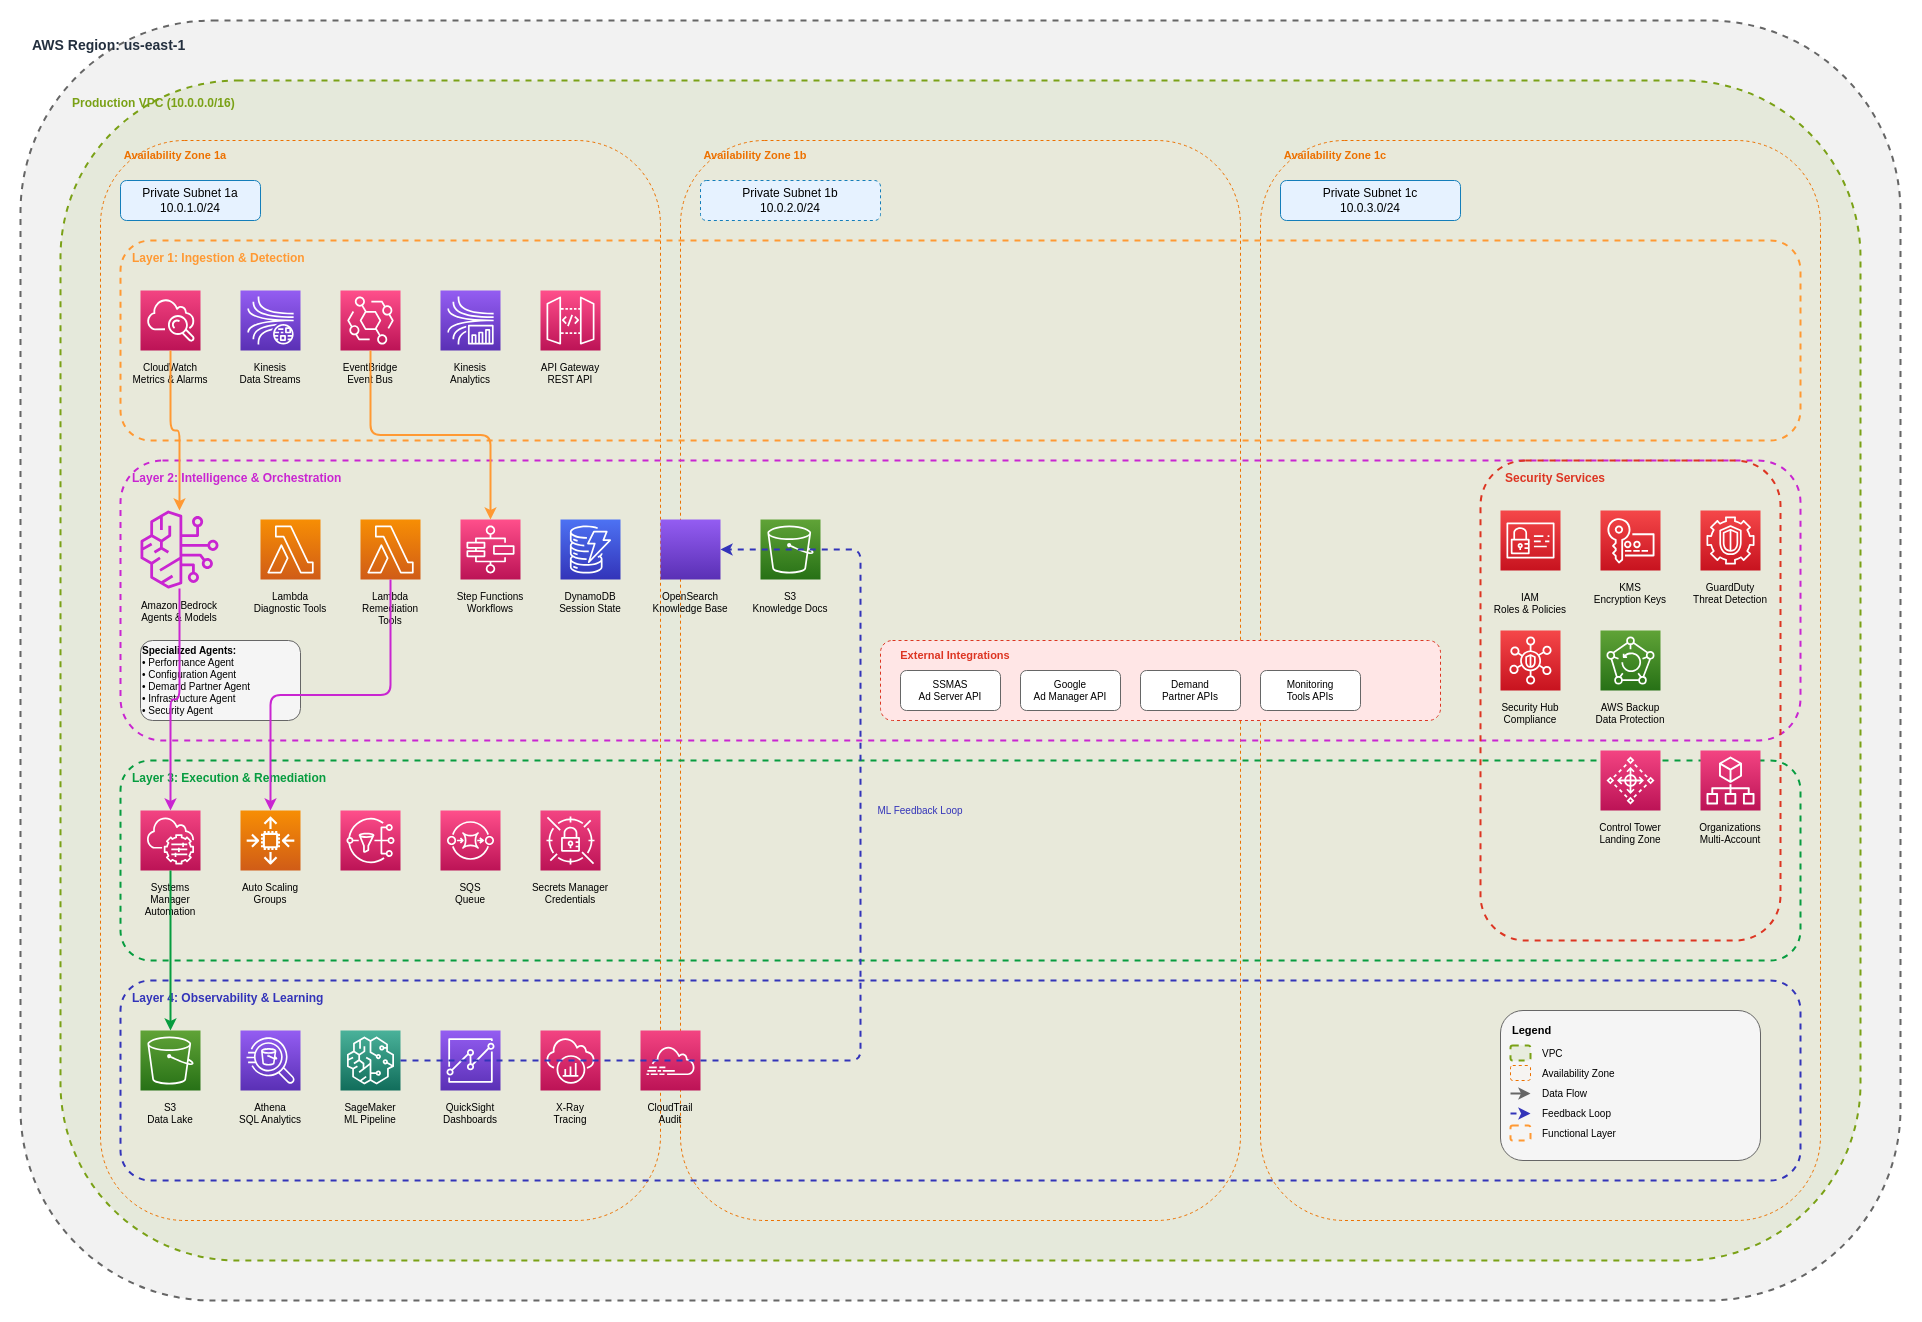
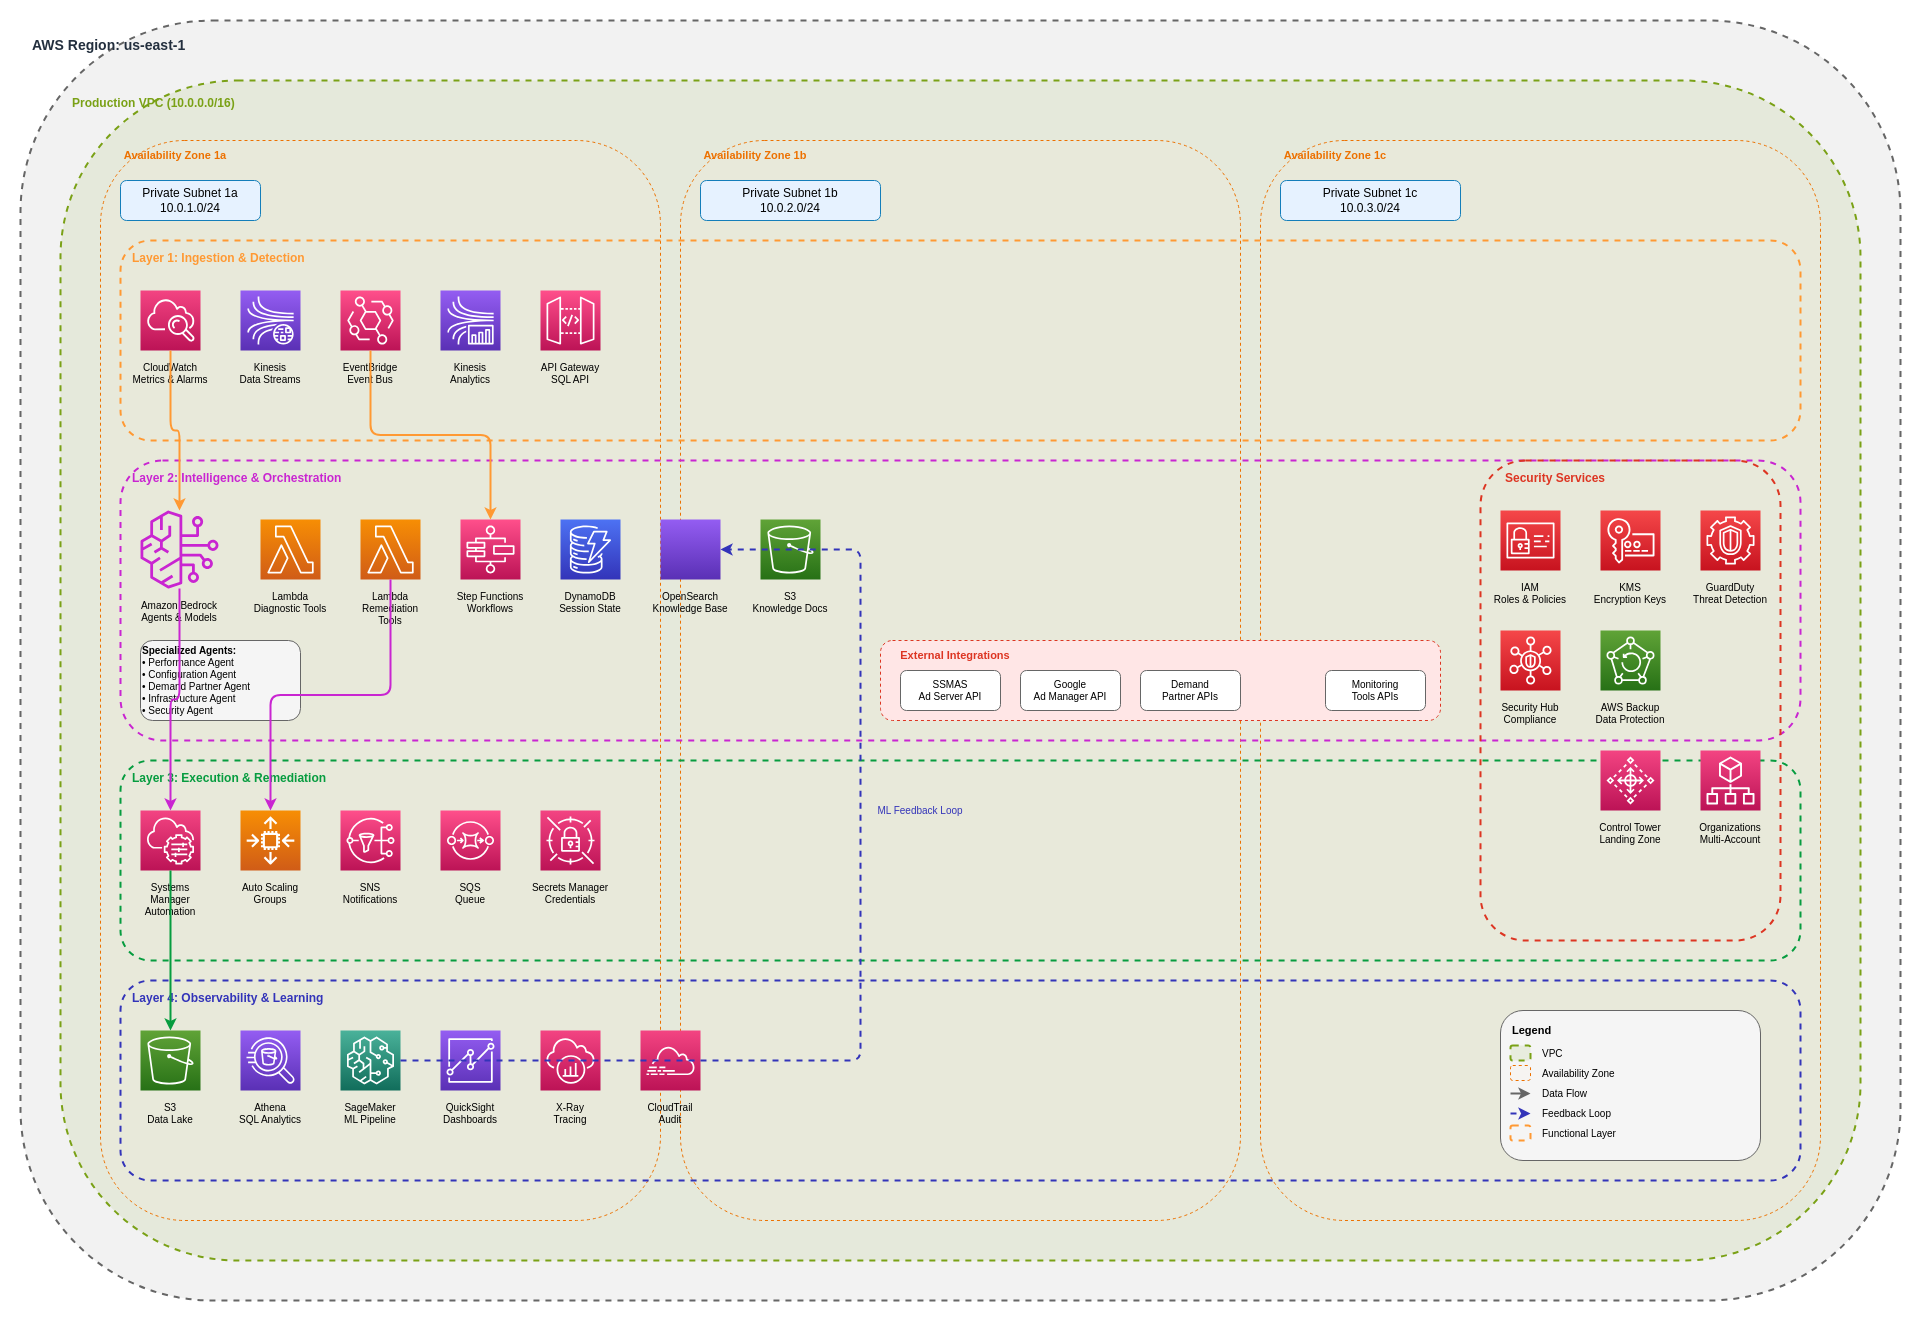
(791, 201) -> (791, 201)
(571, 375) -> (571, 375)
(1531, 601) -> (1531, 591)
(1311, 691) -> (1376, 691)
none -> (371, 891)
